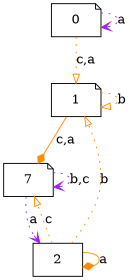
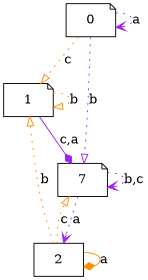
(86, 60) -> (68, 60)
none -> (88, 96)
(55, 135) -> (52, 135)
